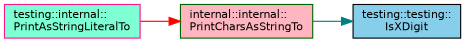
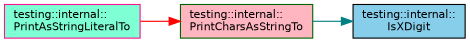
(247, 21) -> (247, 21)
(407, 21) -> (409, 21)
